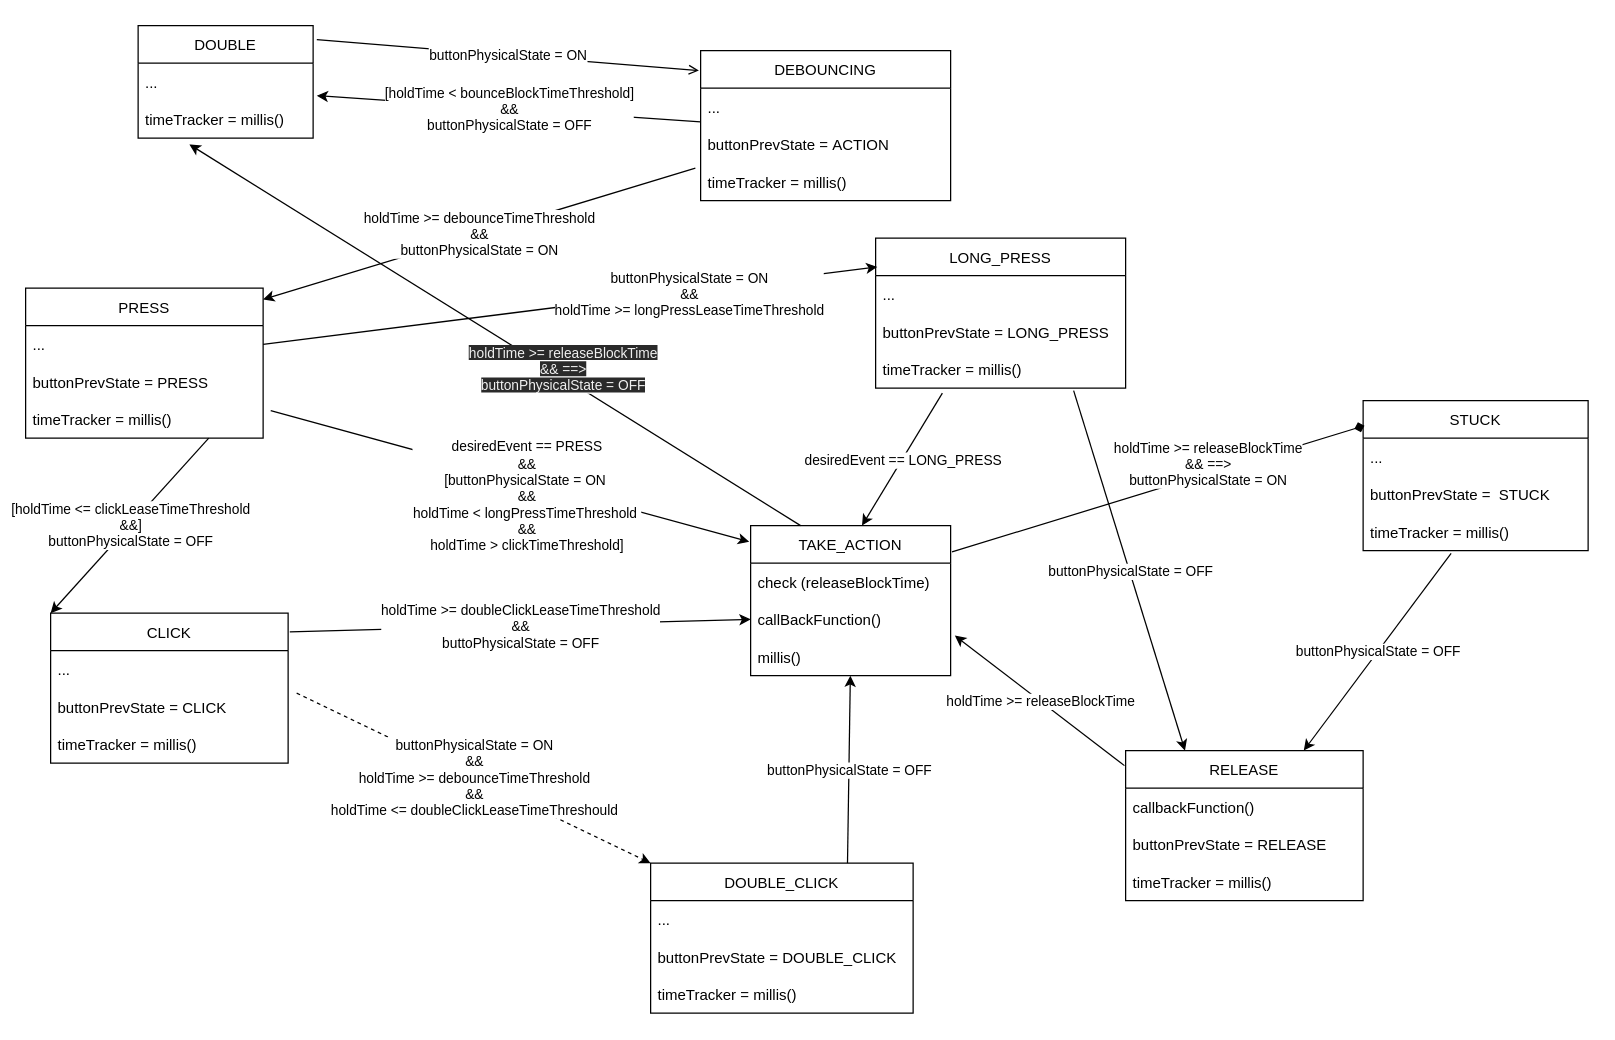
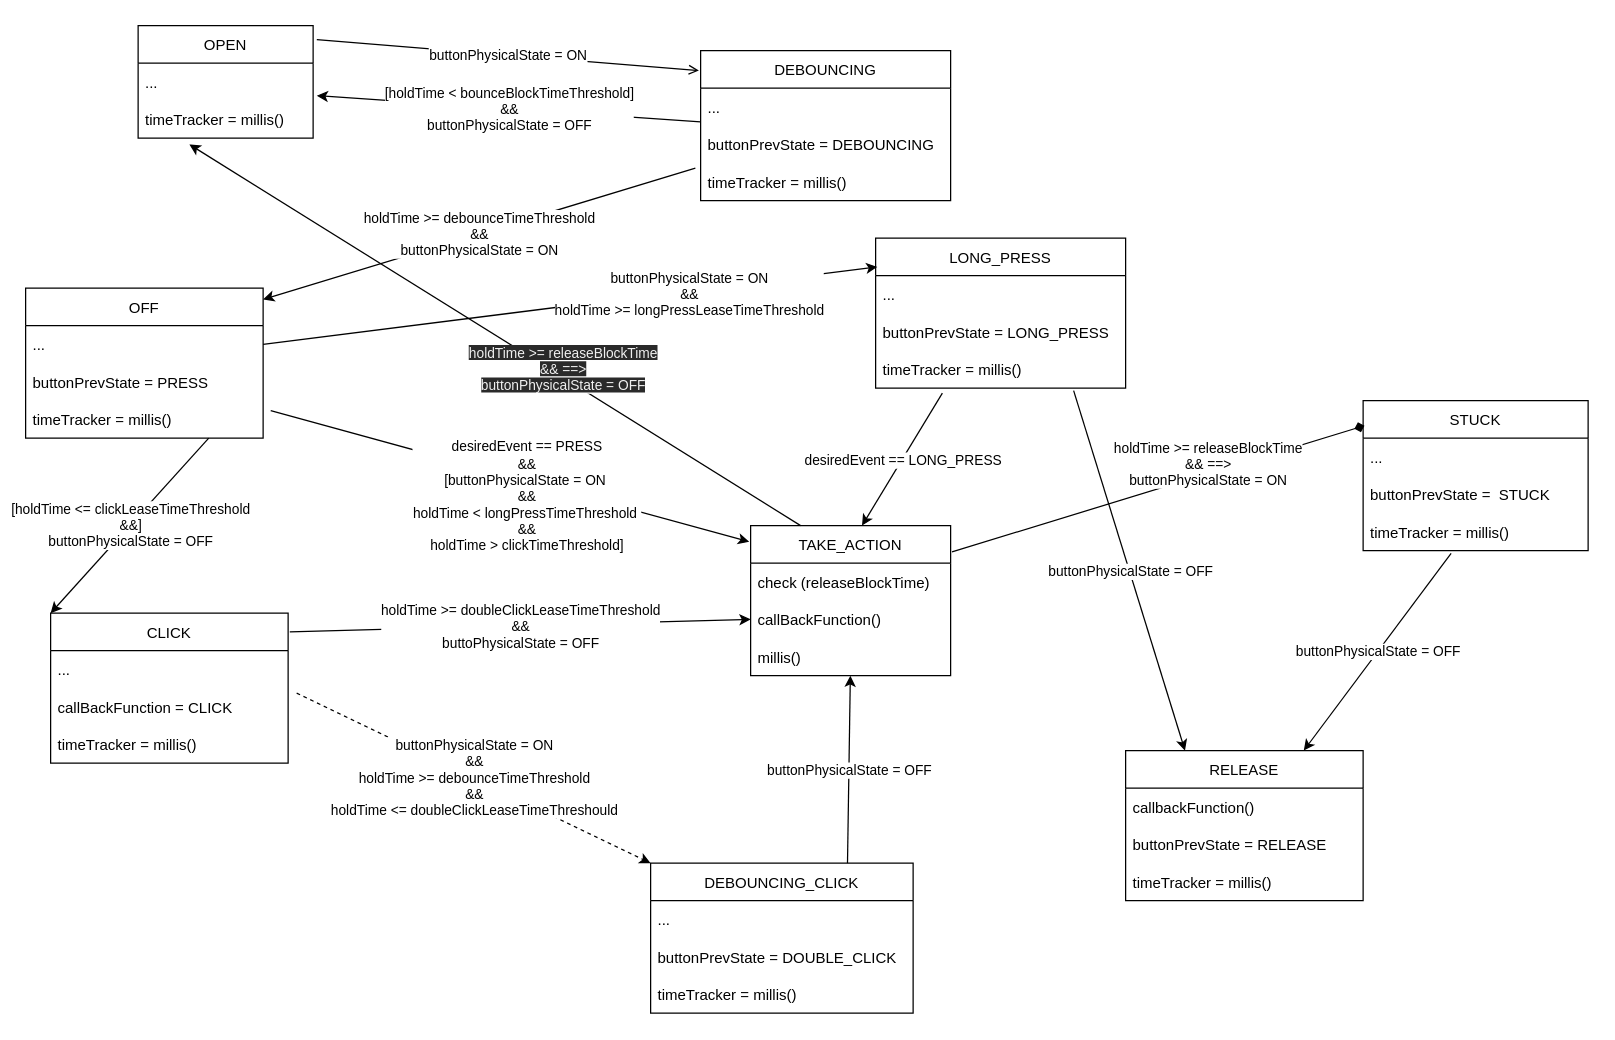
(225, 45) -> (225, 45)
(806, 145) -> (823, 145)
(144, 308) -> (144, 308)
(1043, 703) -> none
(152, 708) -> (151, 708)
(781, 883) -> (781, 883)
